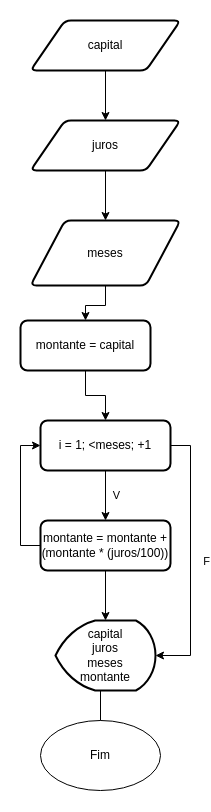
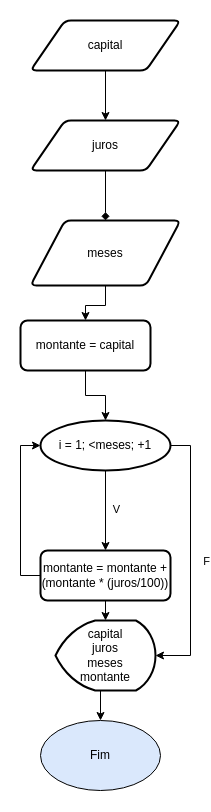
(106, 212) -> (106, 211)
(106, 446) -> (106, 446)
(106, 546) -> (106, 576)
(101, 715) -> (101, 712)
(101, 756) -> (101, 756)
